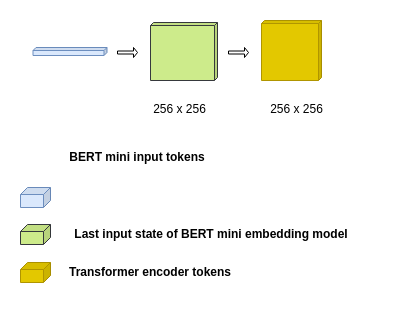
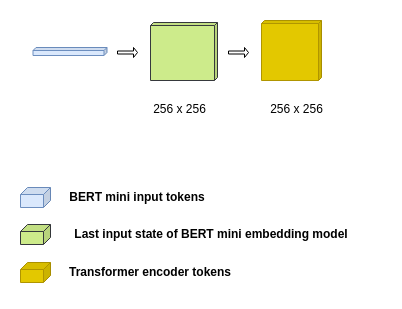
(138, 158) -> (138, 198)
